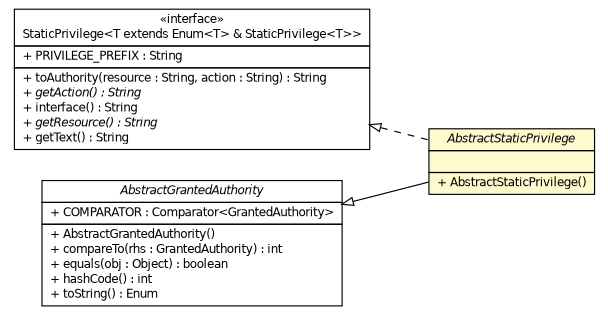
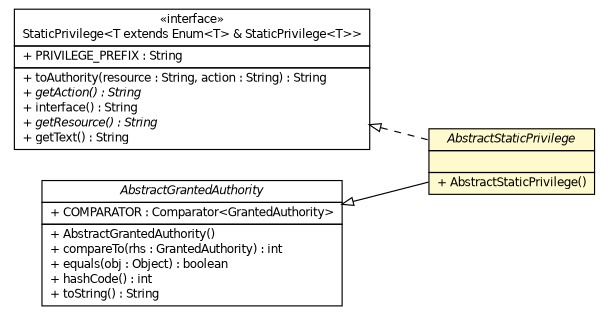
(104, 294) -> (105, 294)
